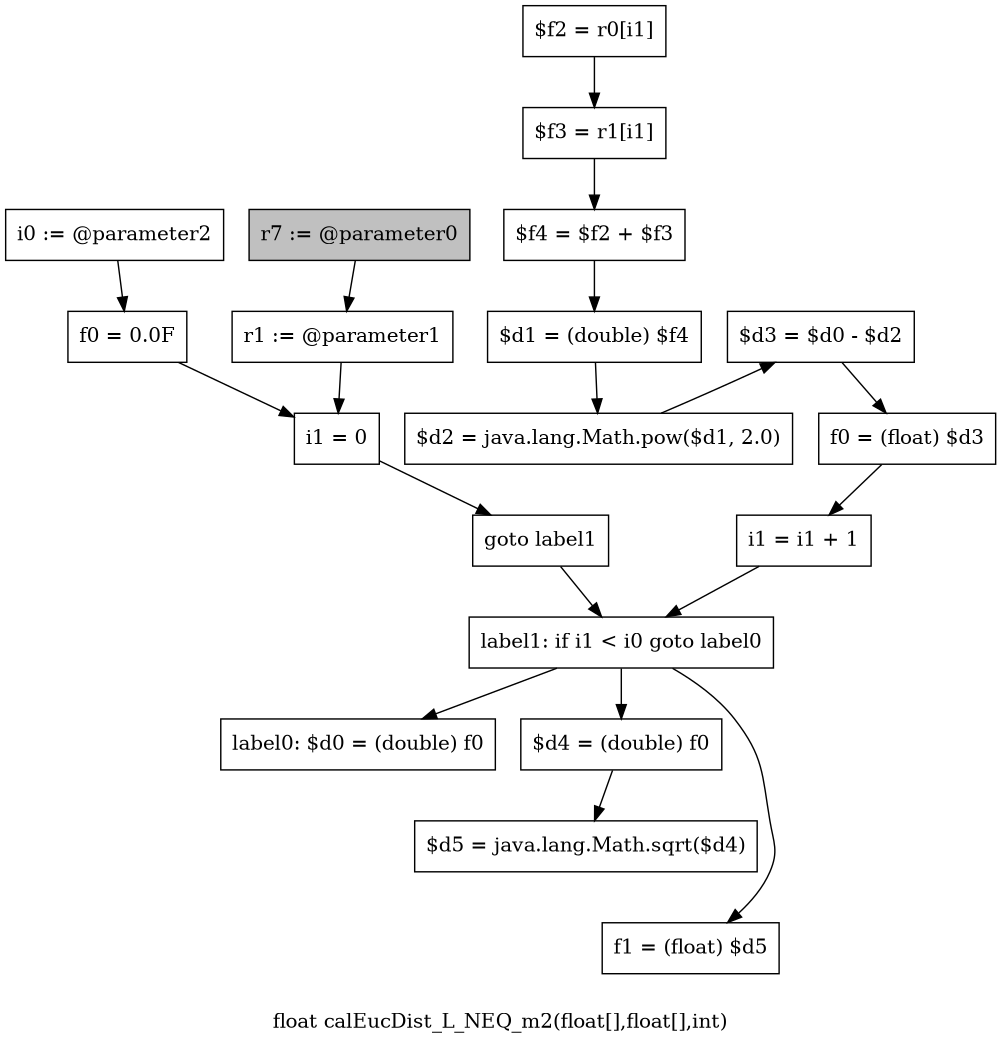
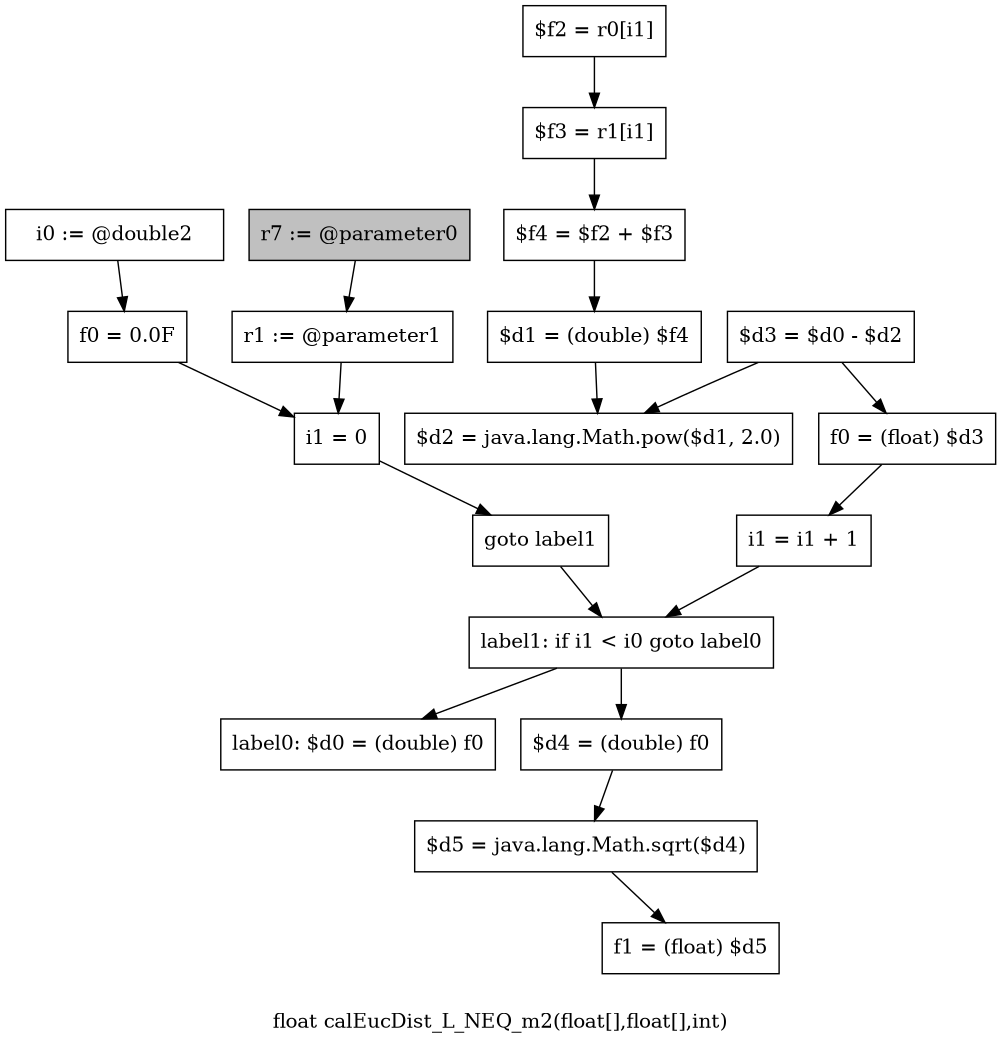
(115, 235) -> (115, 235)
(712, 391) -> (708, 384)
(763, 778) -> (633, 893)
